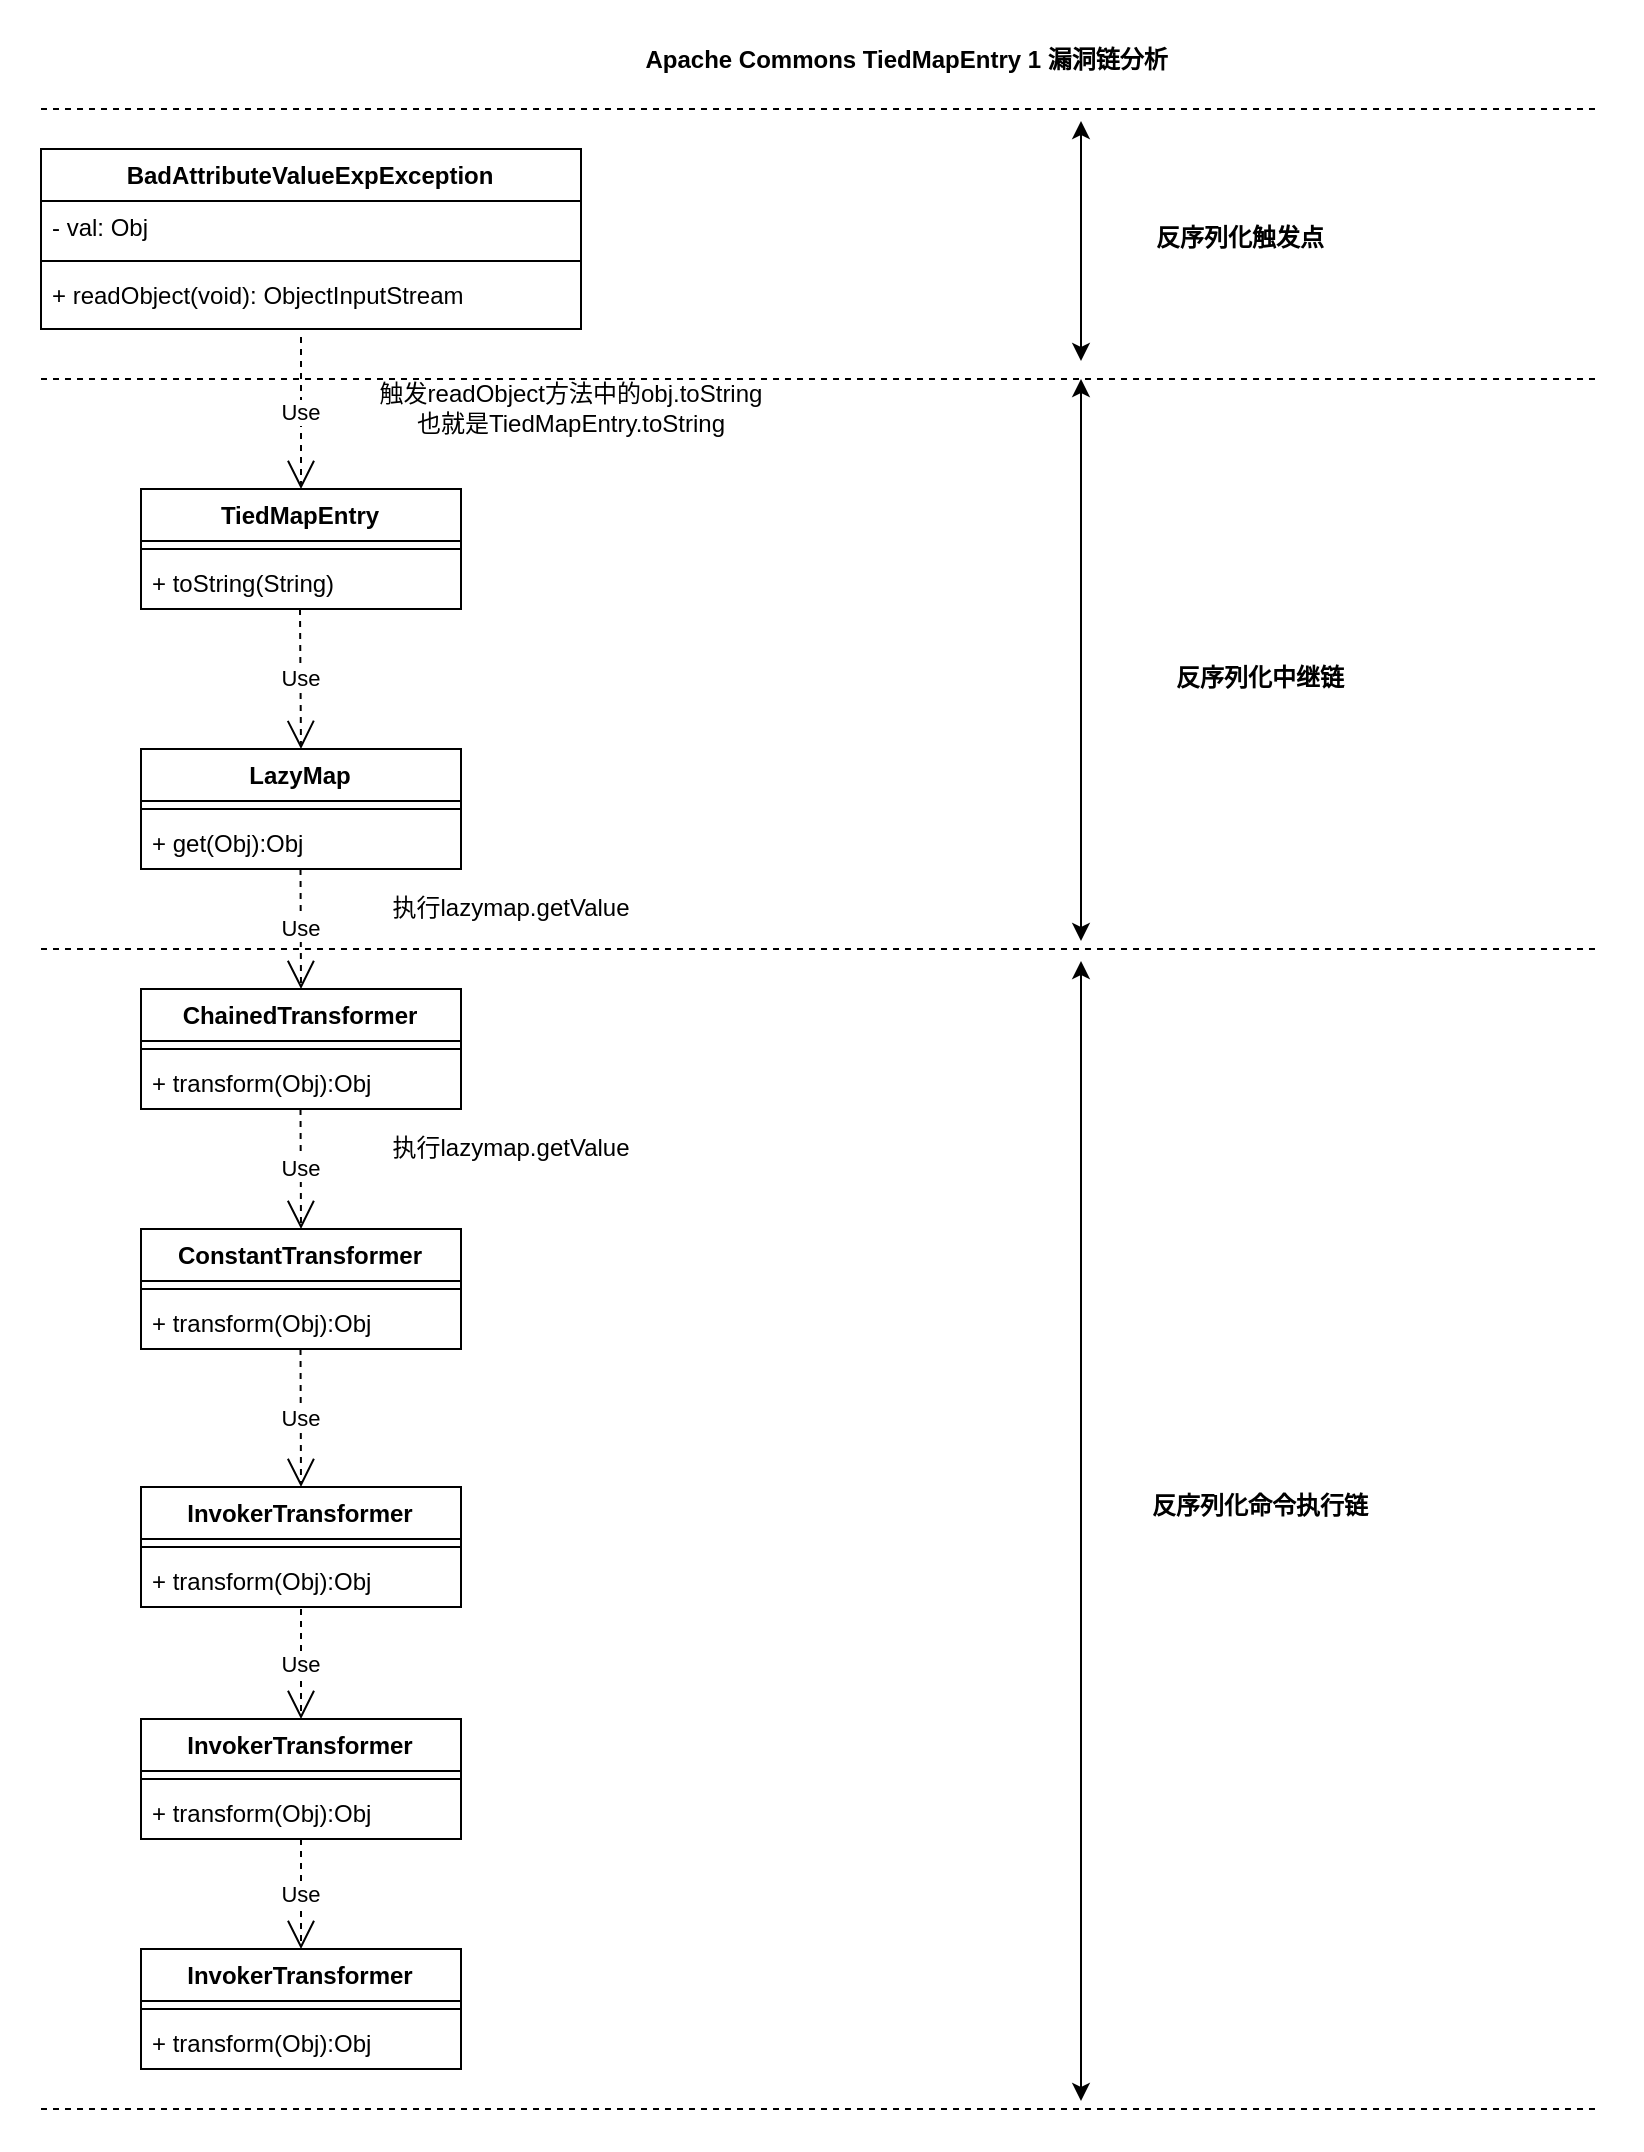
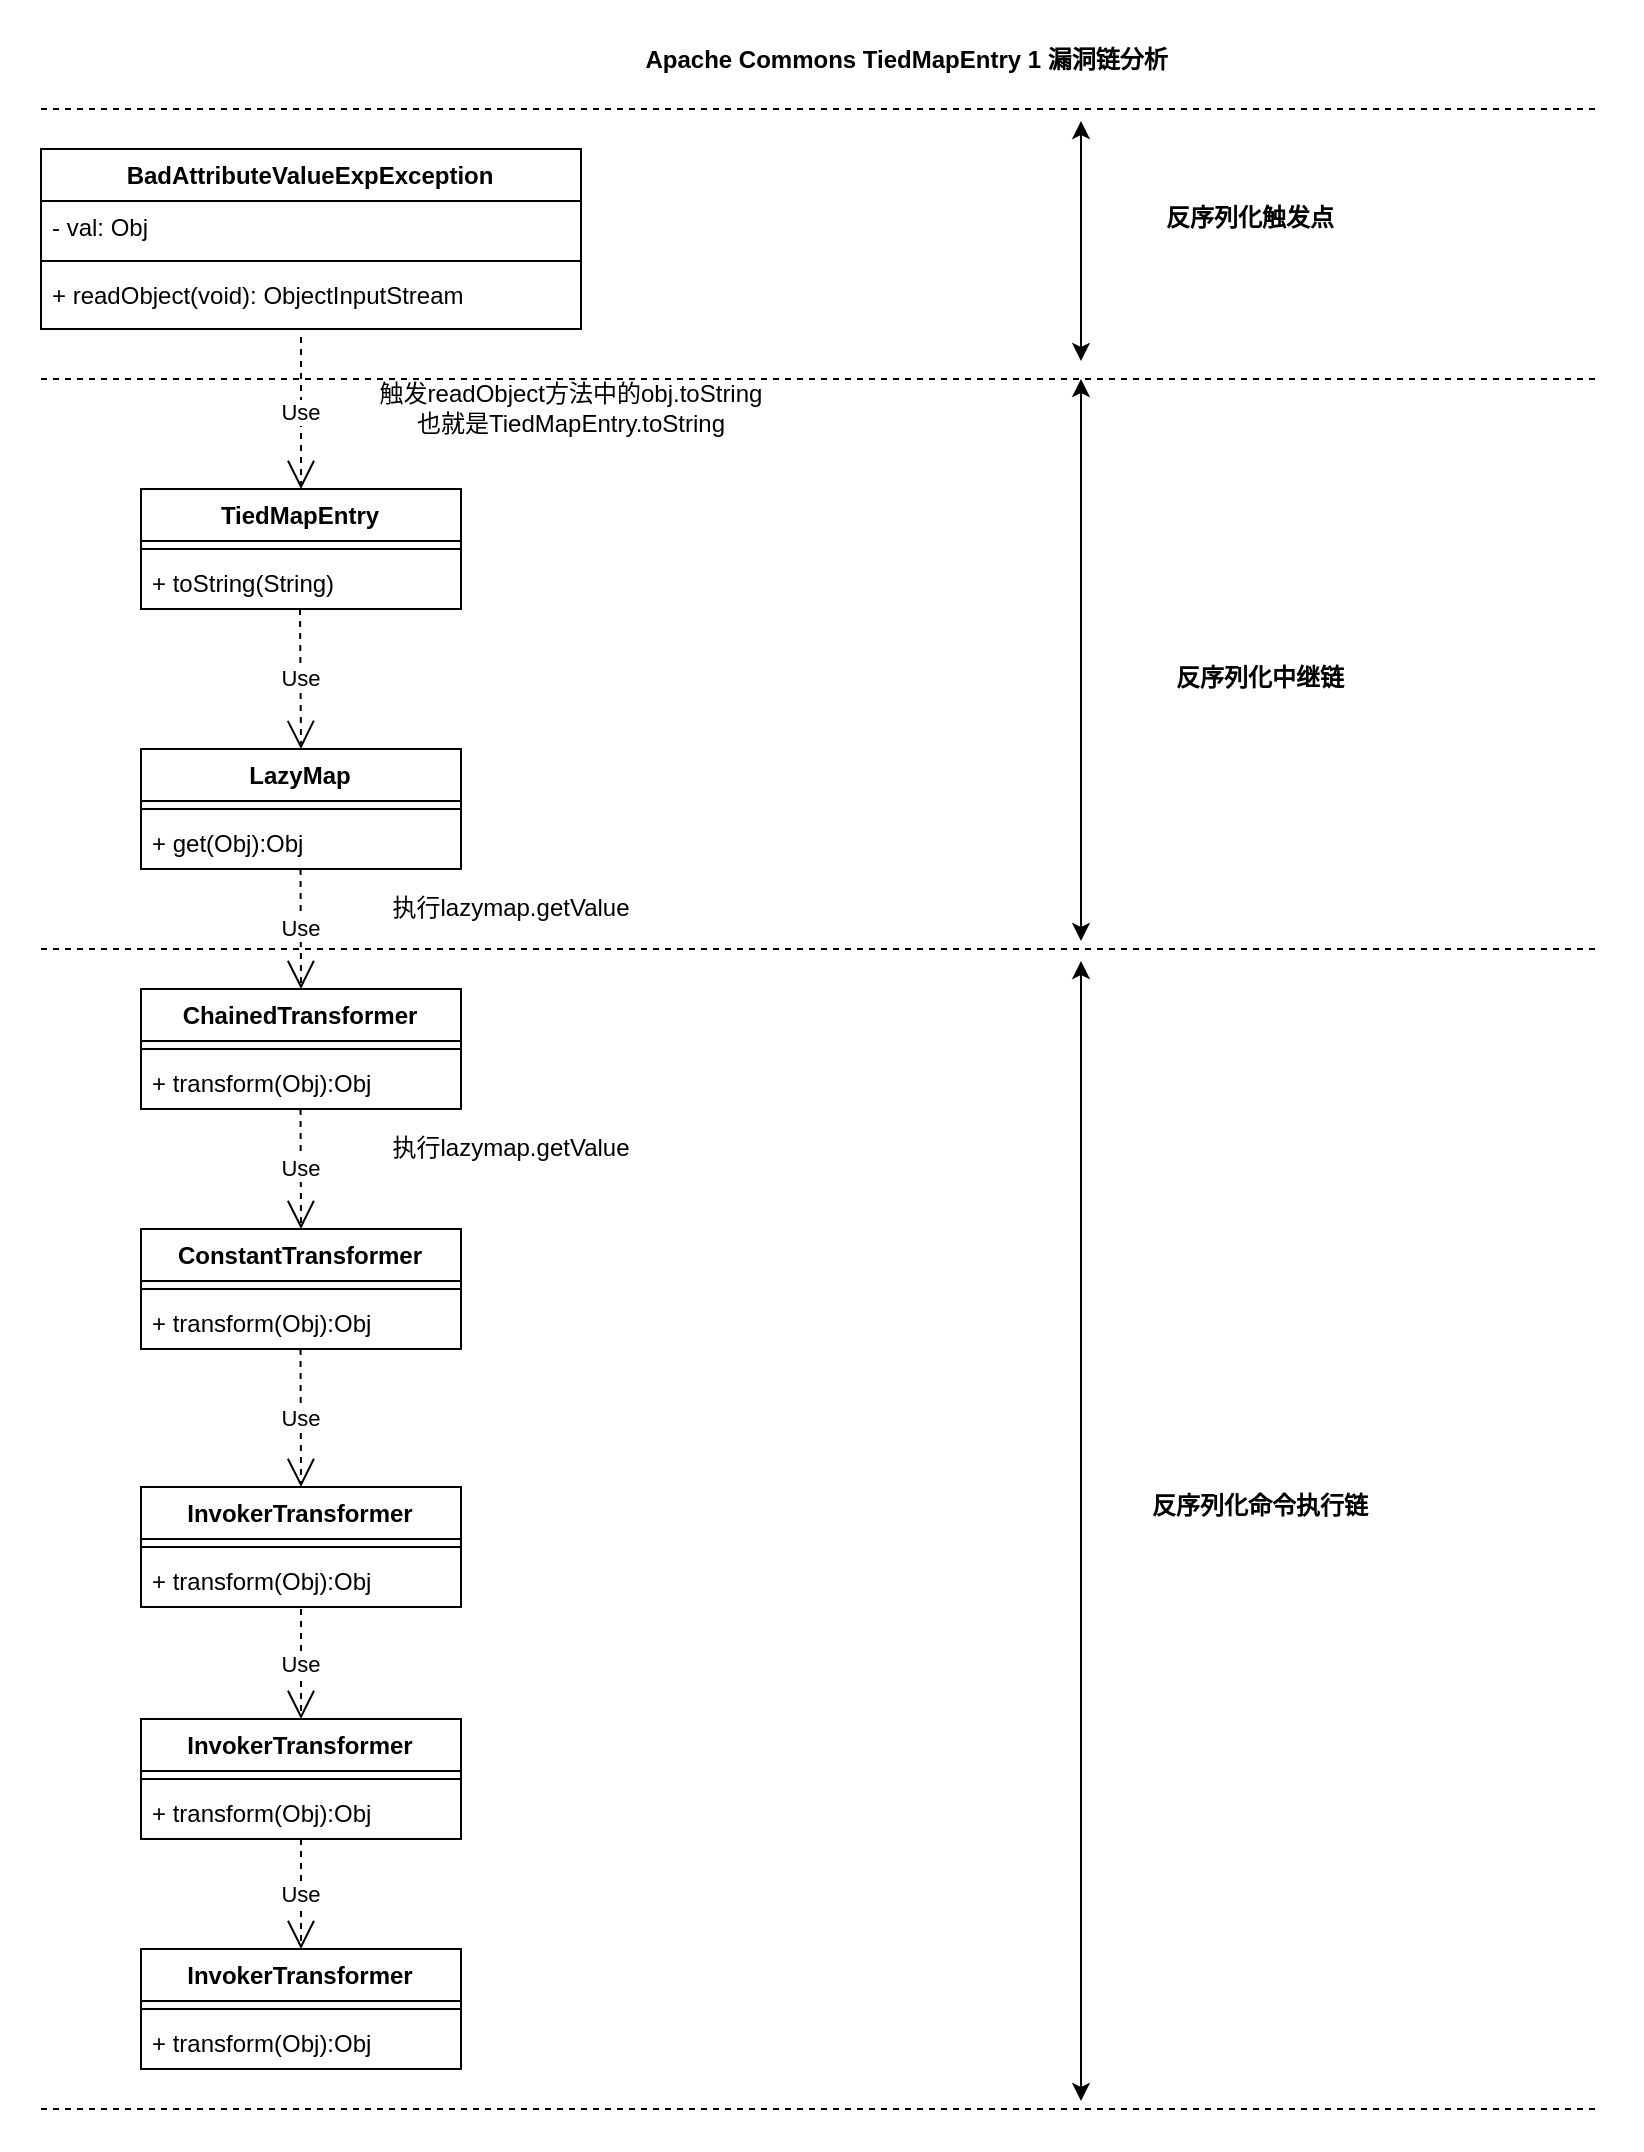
(1241, 239) -> (1251, 219)
